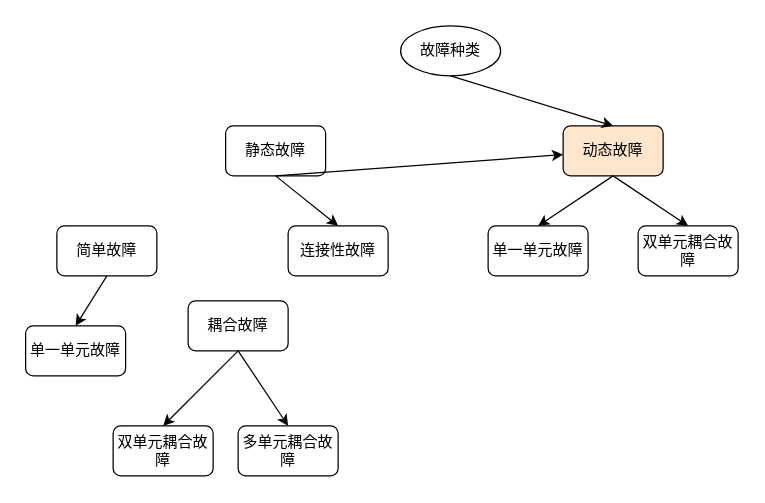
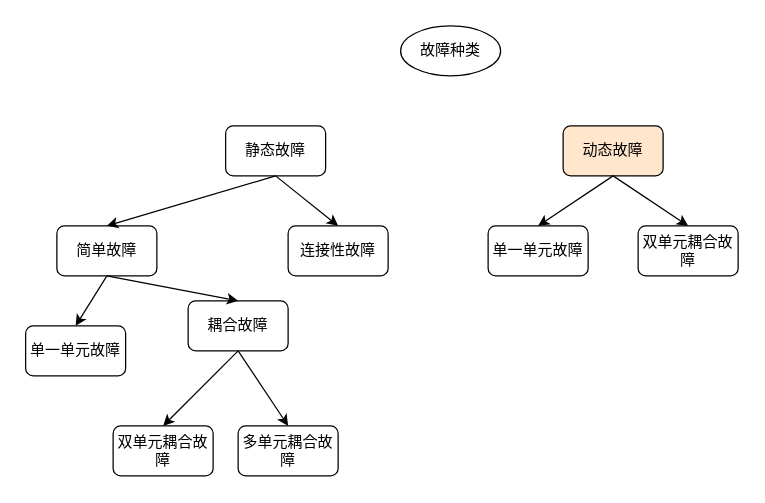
(528, 99) -> none
(419, 165) -> (194, 200)
none -> (170, 288)
